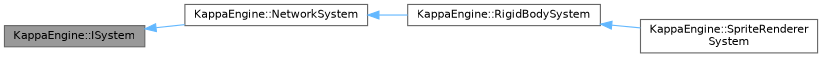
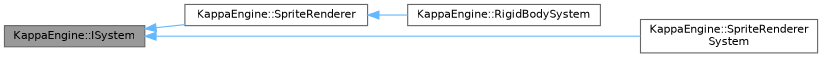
(276, 15) -> (276, 15)
(626, 27) -> (398, 36)
